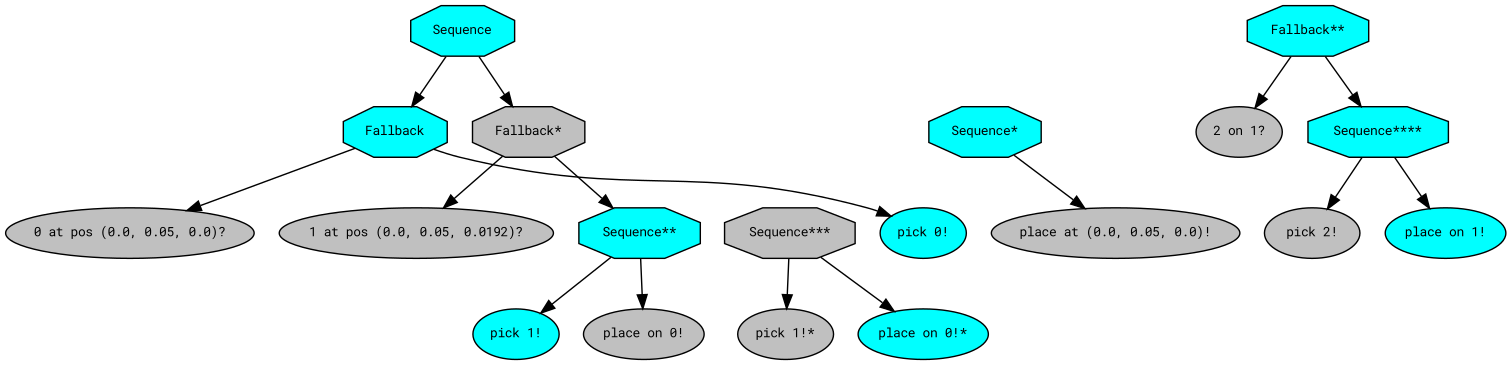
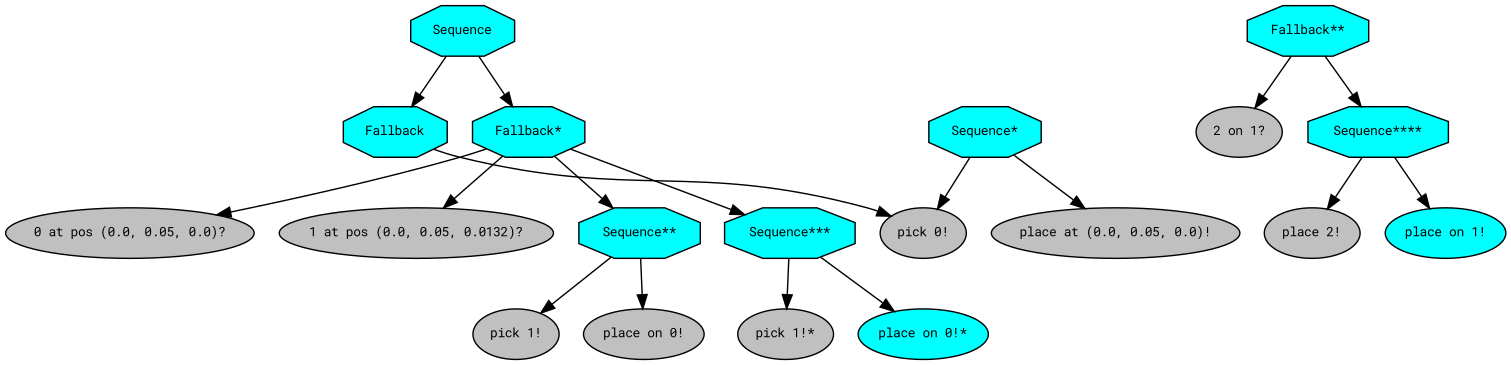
(529, 132) -> (529, 132)
none -> (627, 170)
(278, 177) -> (359, 183)
none -> (957, 177)
(416, 233) -> (416, 233)
(790, 233) -> (790, 233)
(923, 233) -> (923, 233)
(1312, 233) -> (1312, 233)
(516, 334) -> (516, 334)
